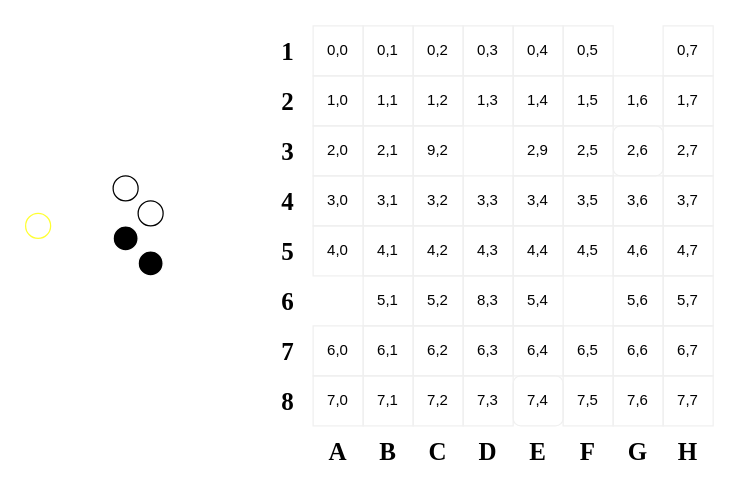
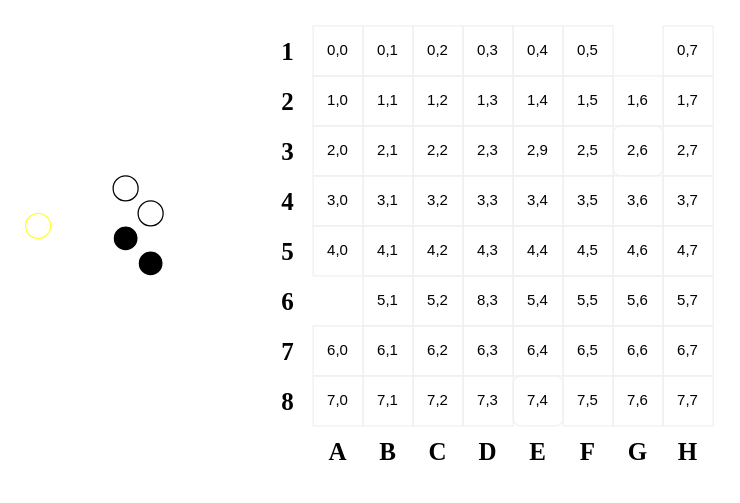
(438, 151) -> (438, 151)
none -> (488, 151)
none -> (588, 301)
